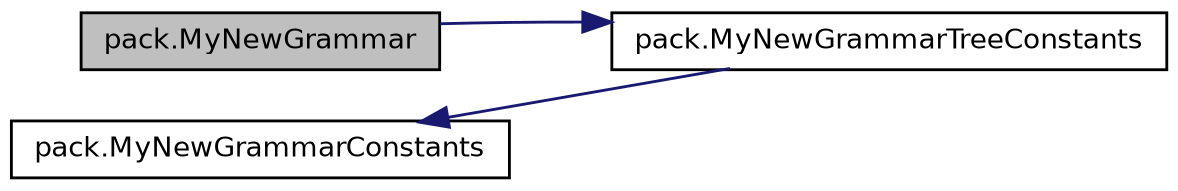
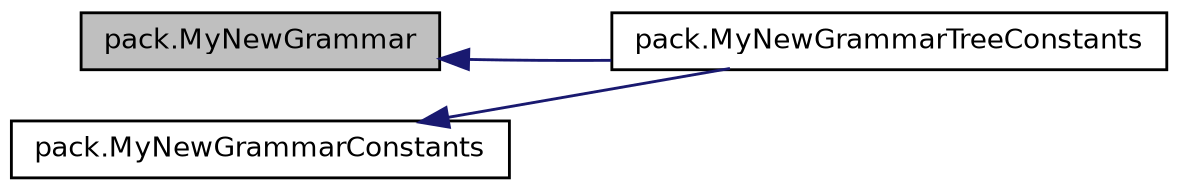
(511, 22) -> (540, 60)
